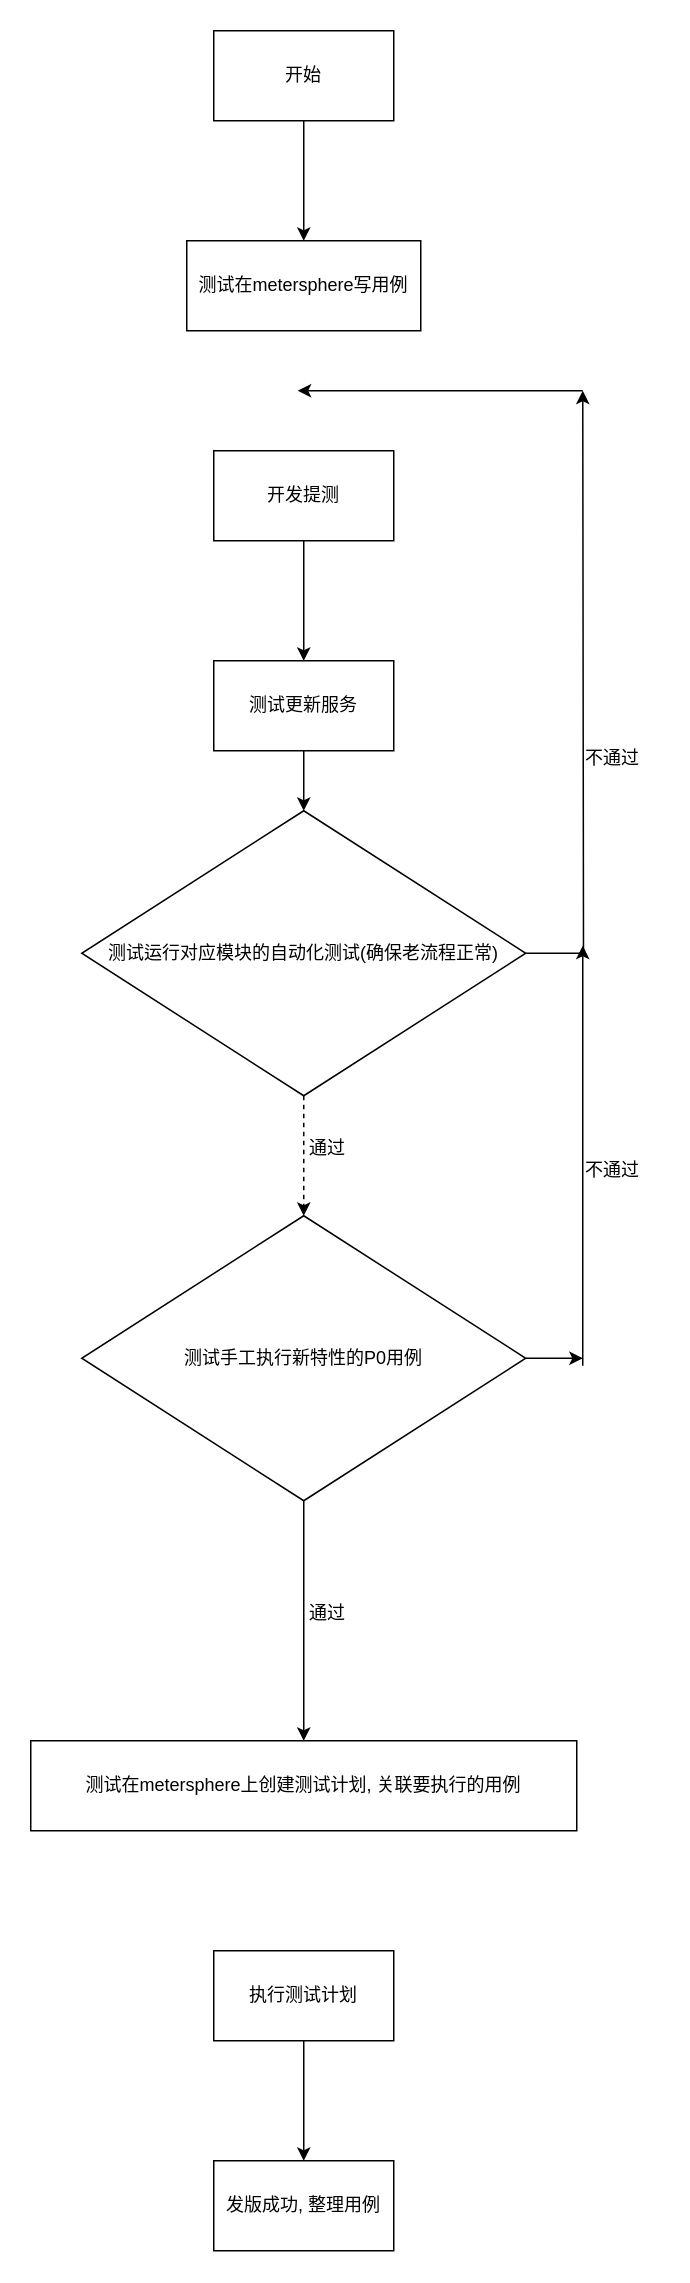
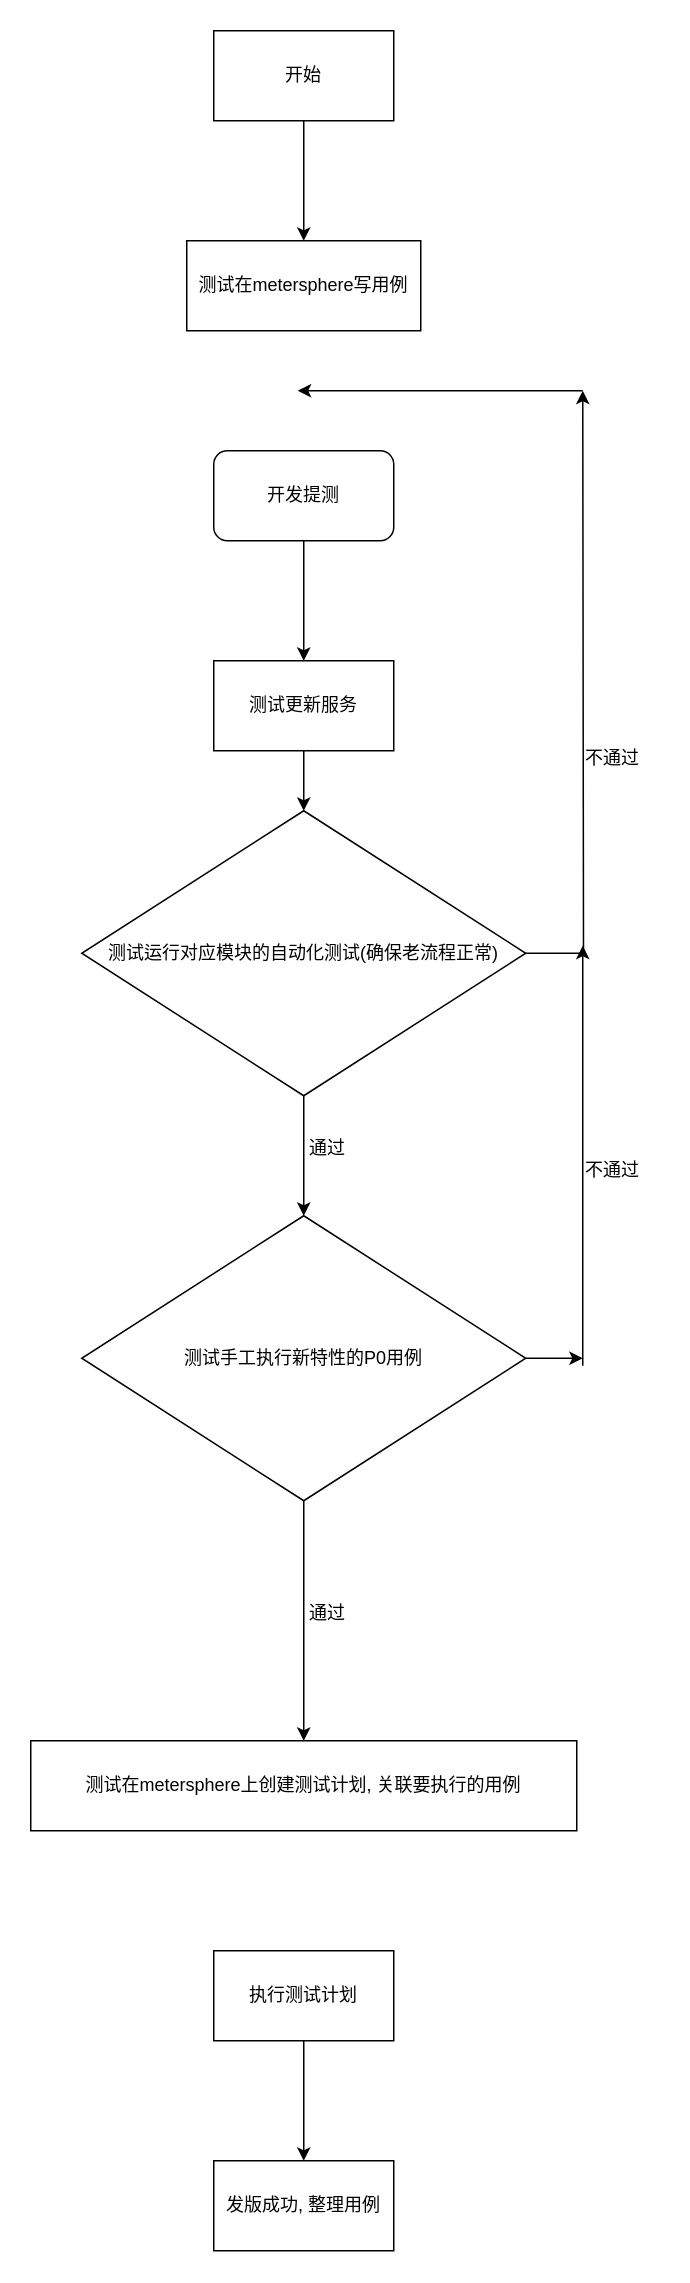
(304, 496) -> (304, 496)
(304, 1151) -> (304, 1151)
